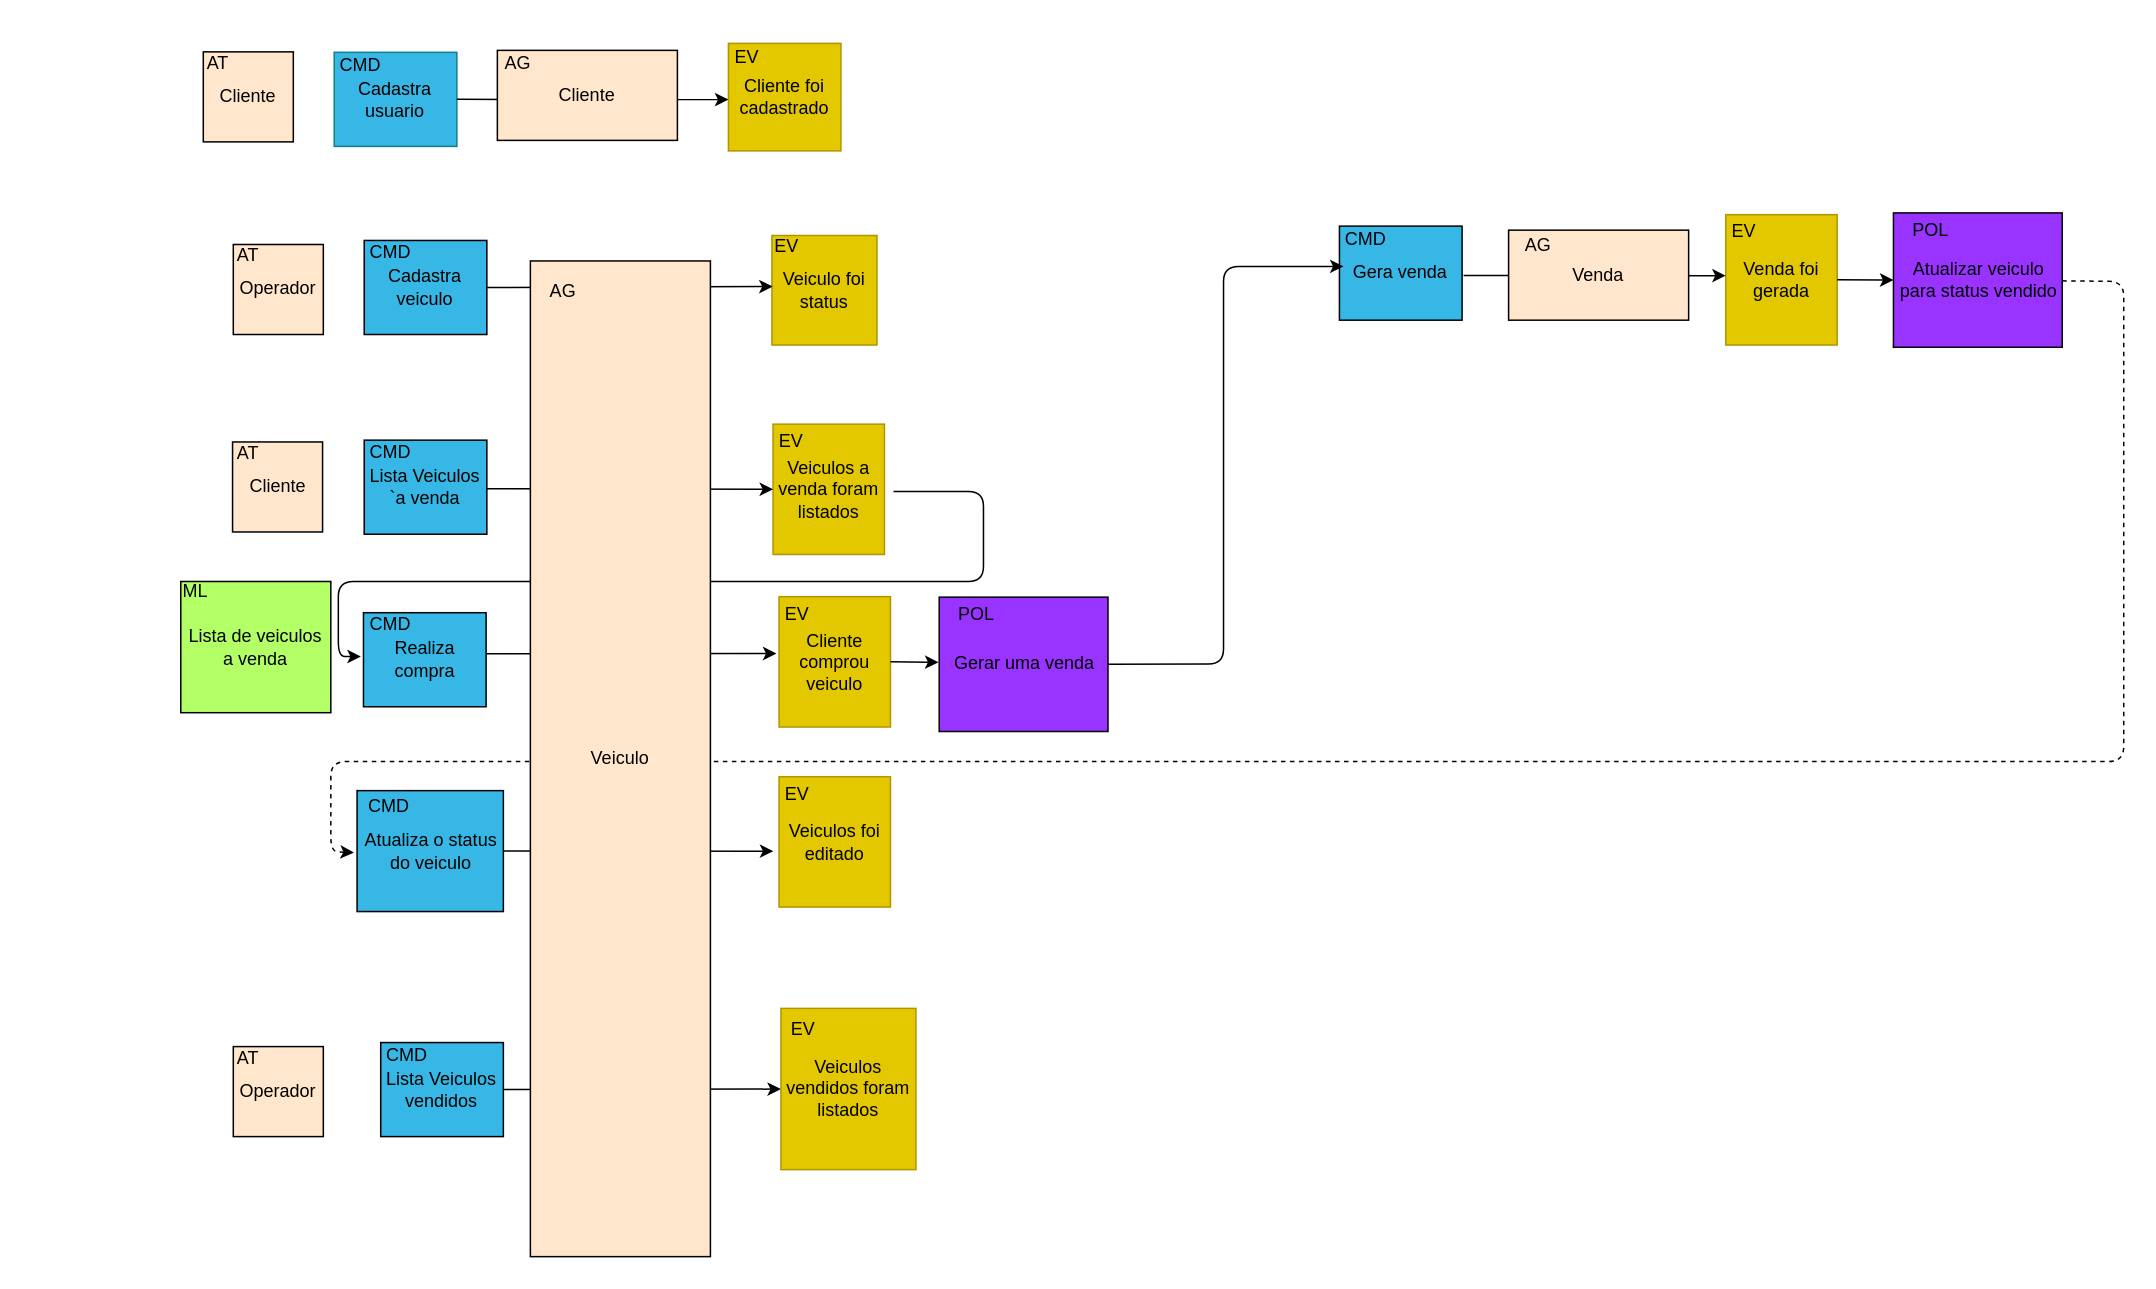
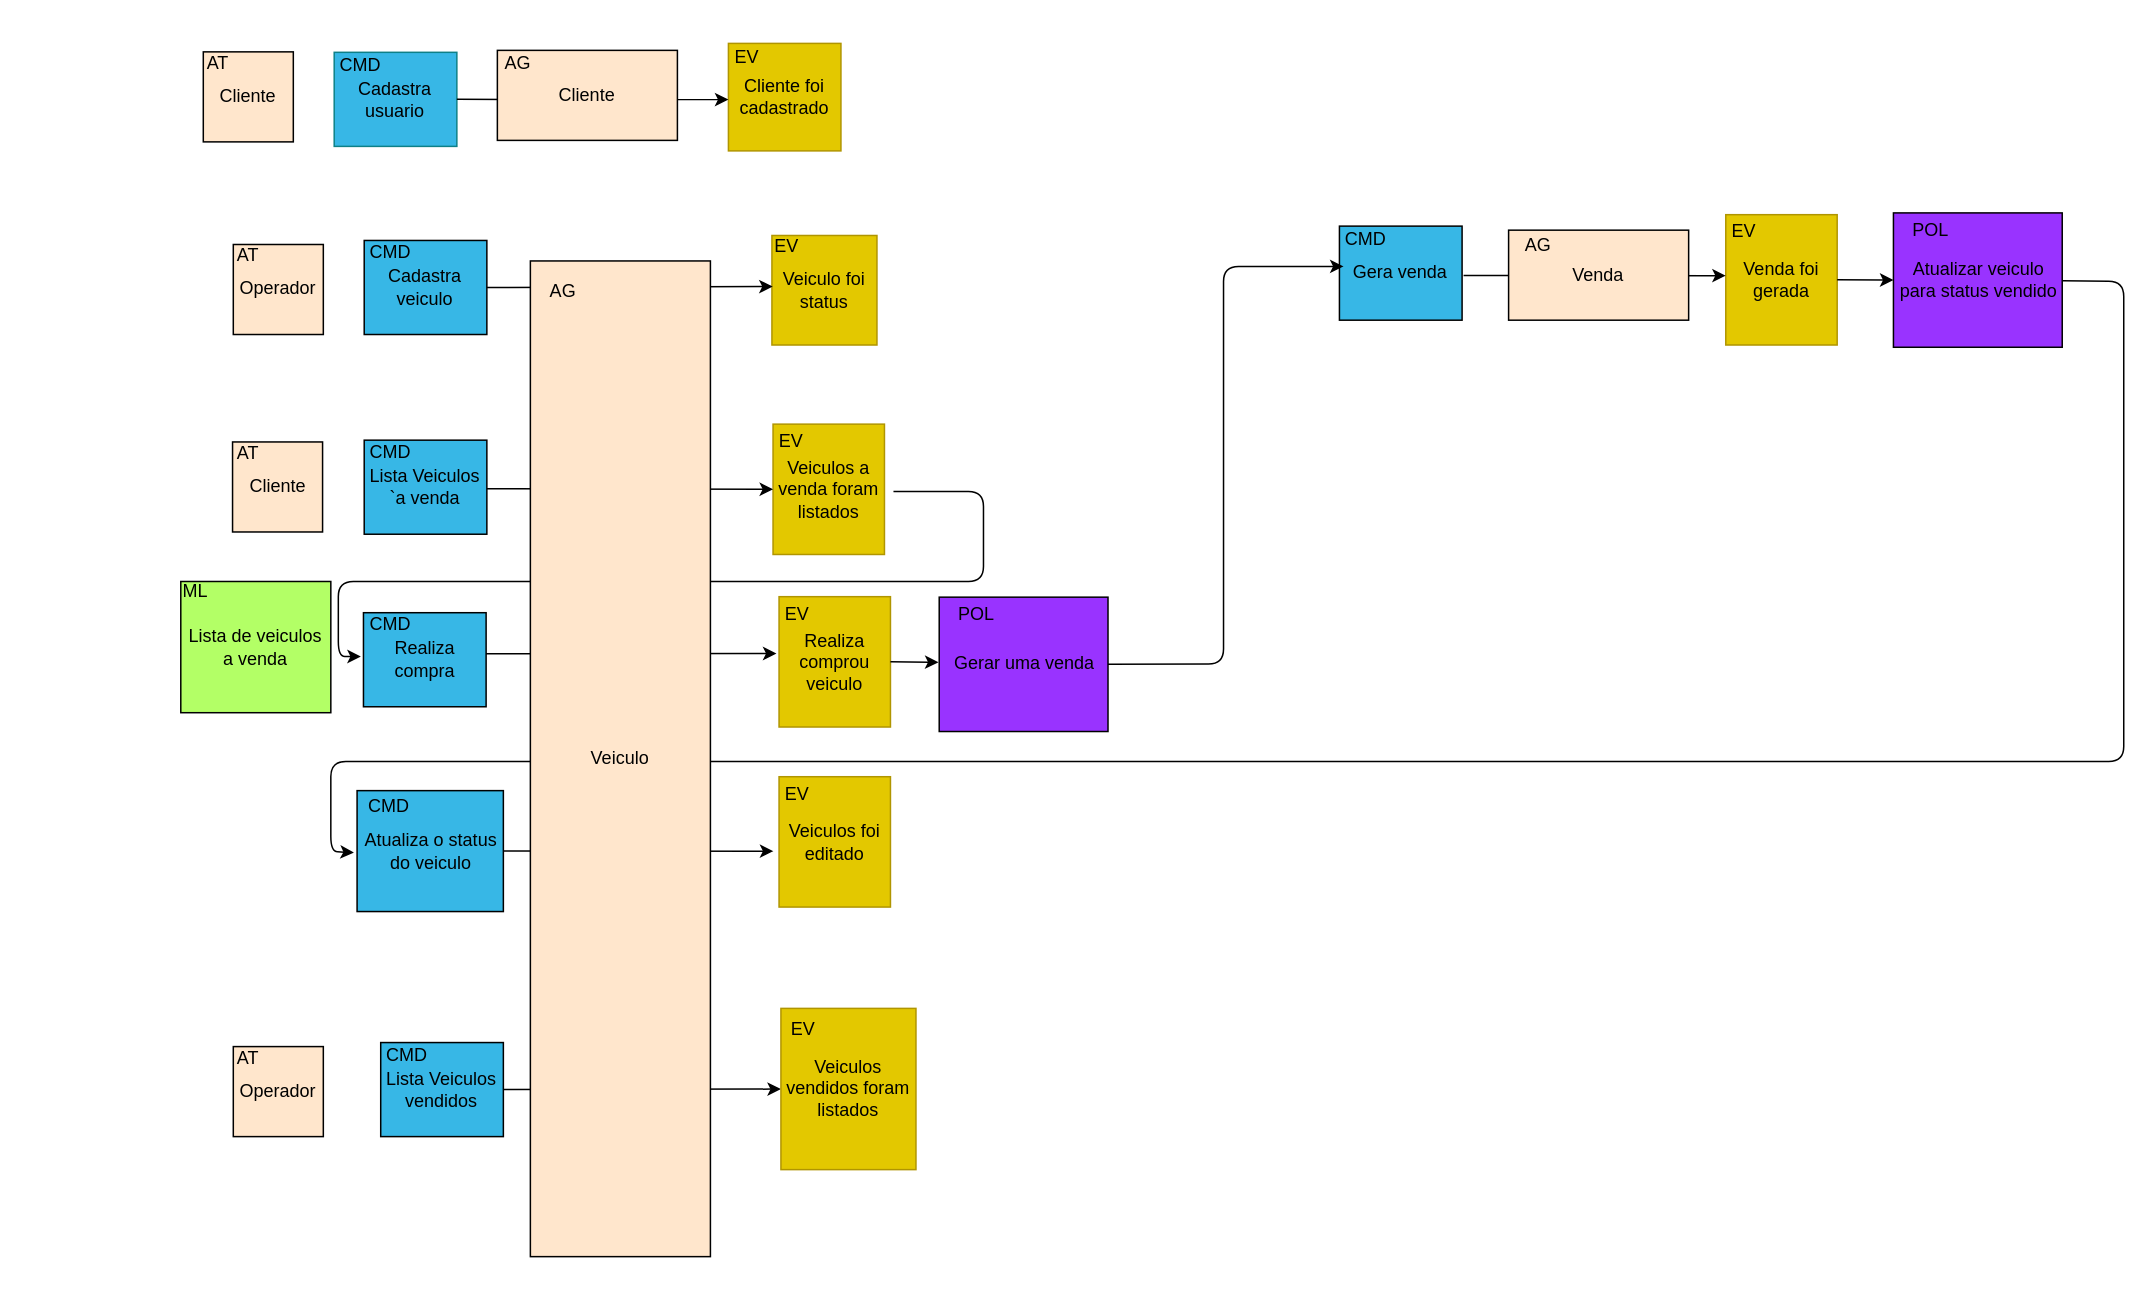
(835, 662) -> (835, 662)
(1675, 761) -> (1675, 761)
